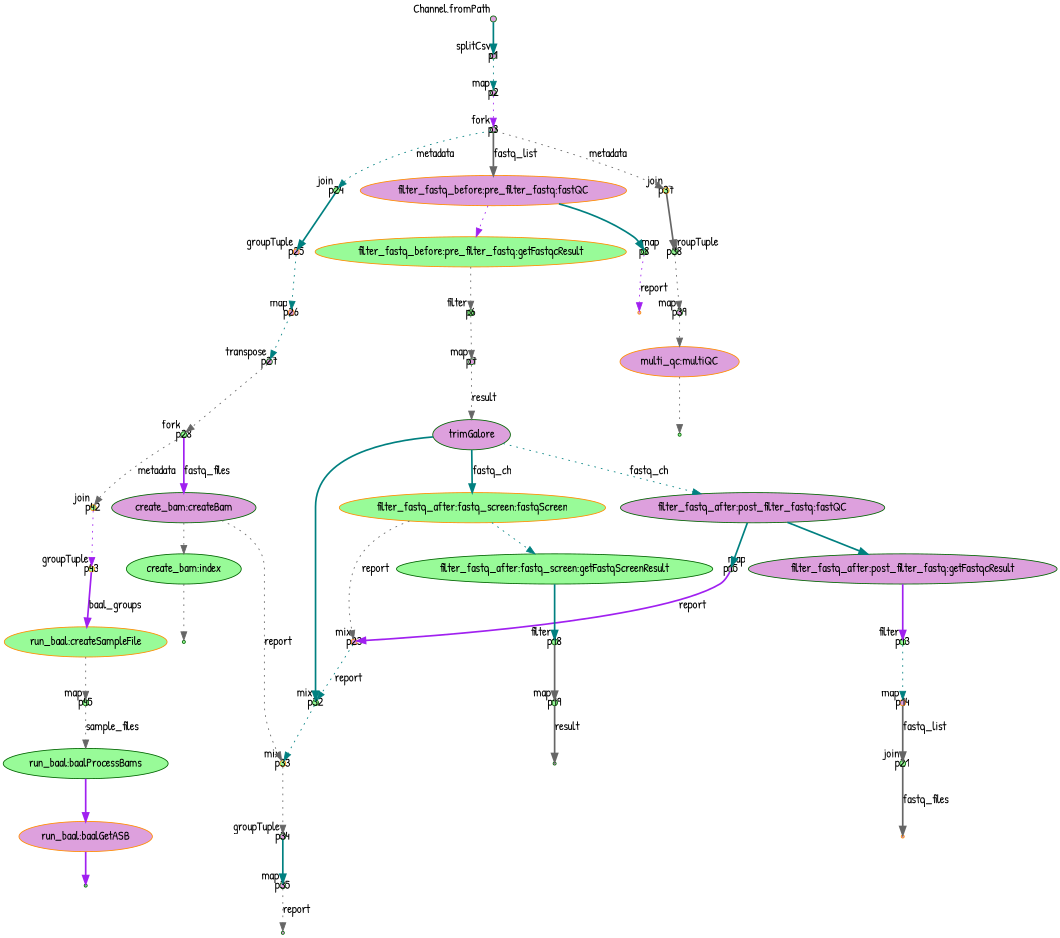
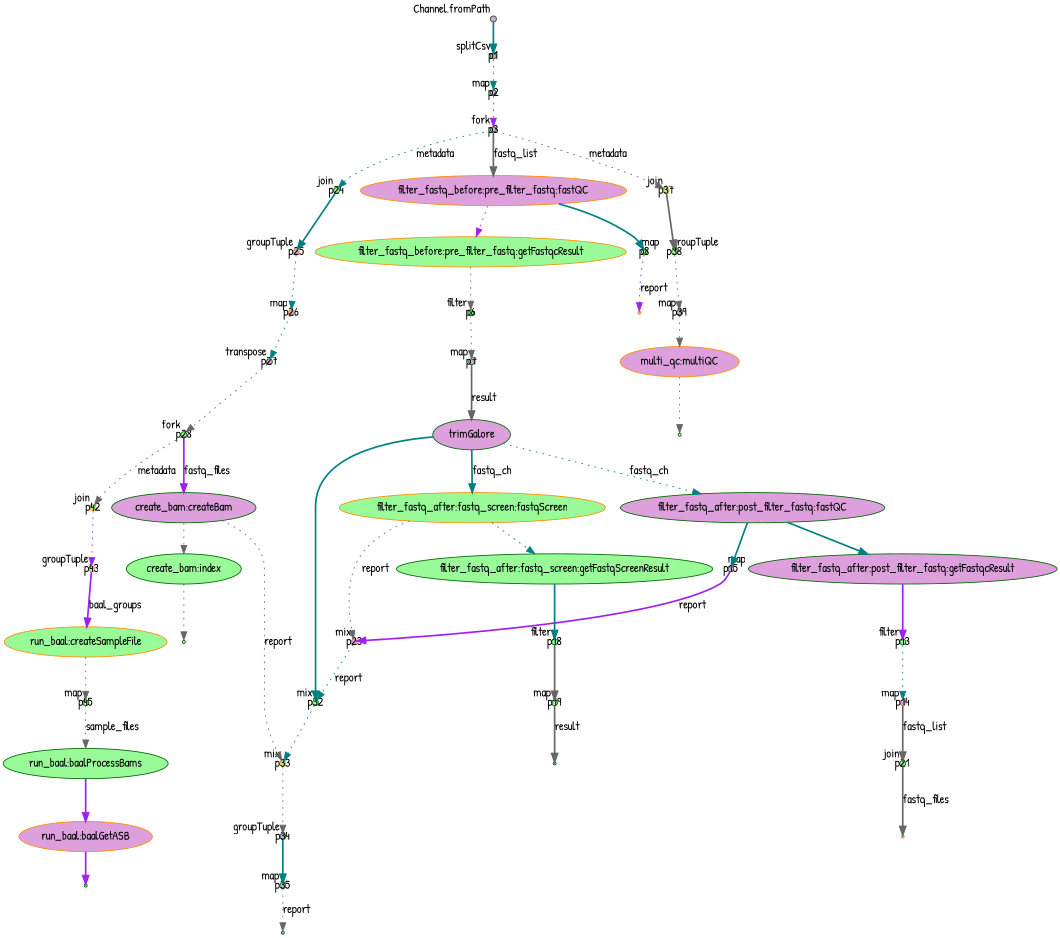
(472, 388) -> (472, 388)
